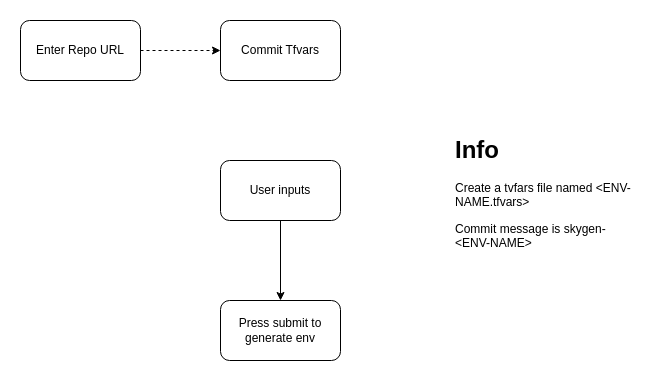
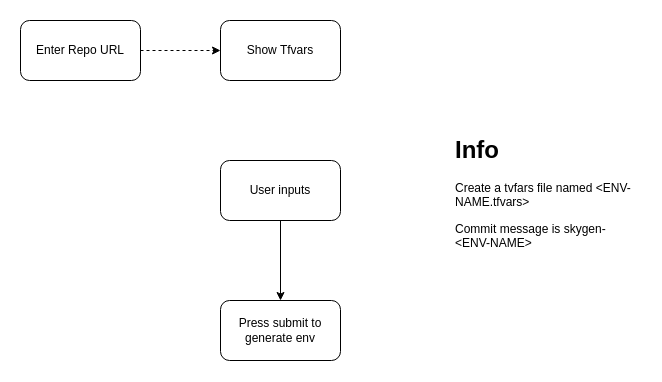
(281, 51) -> (281, 51)
